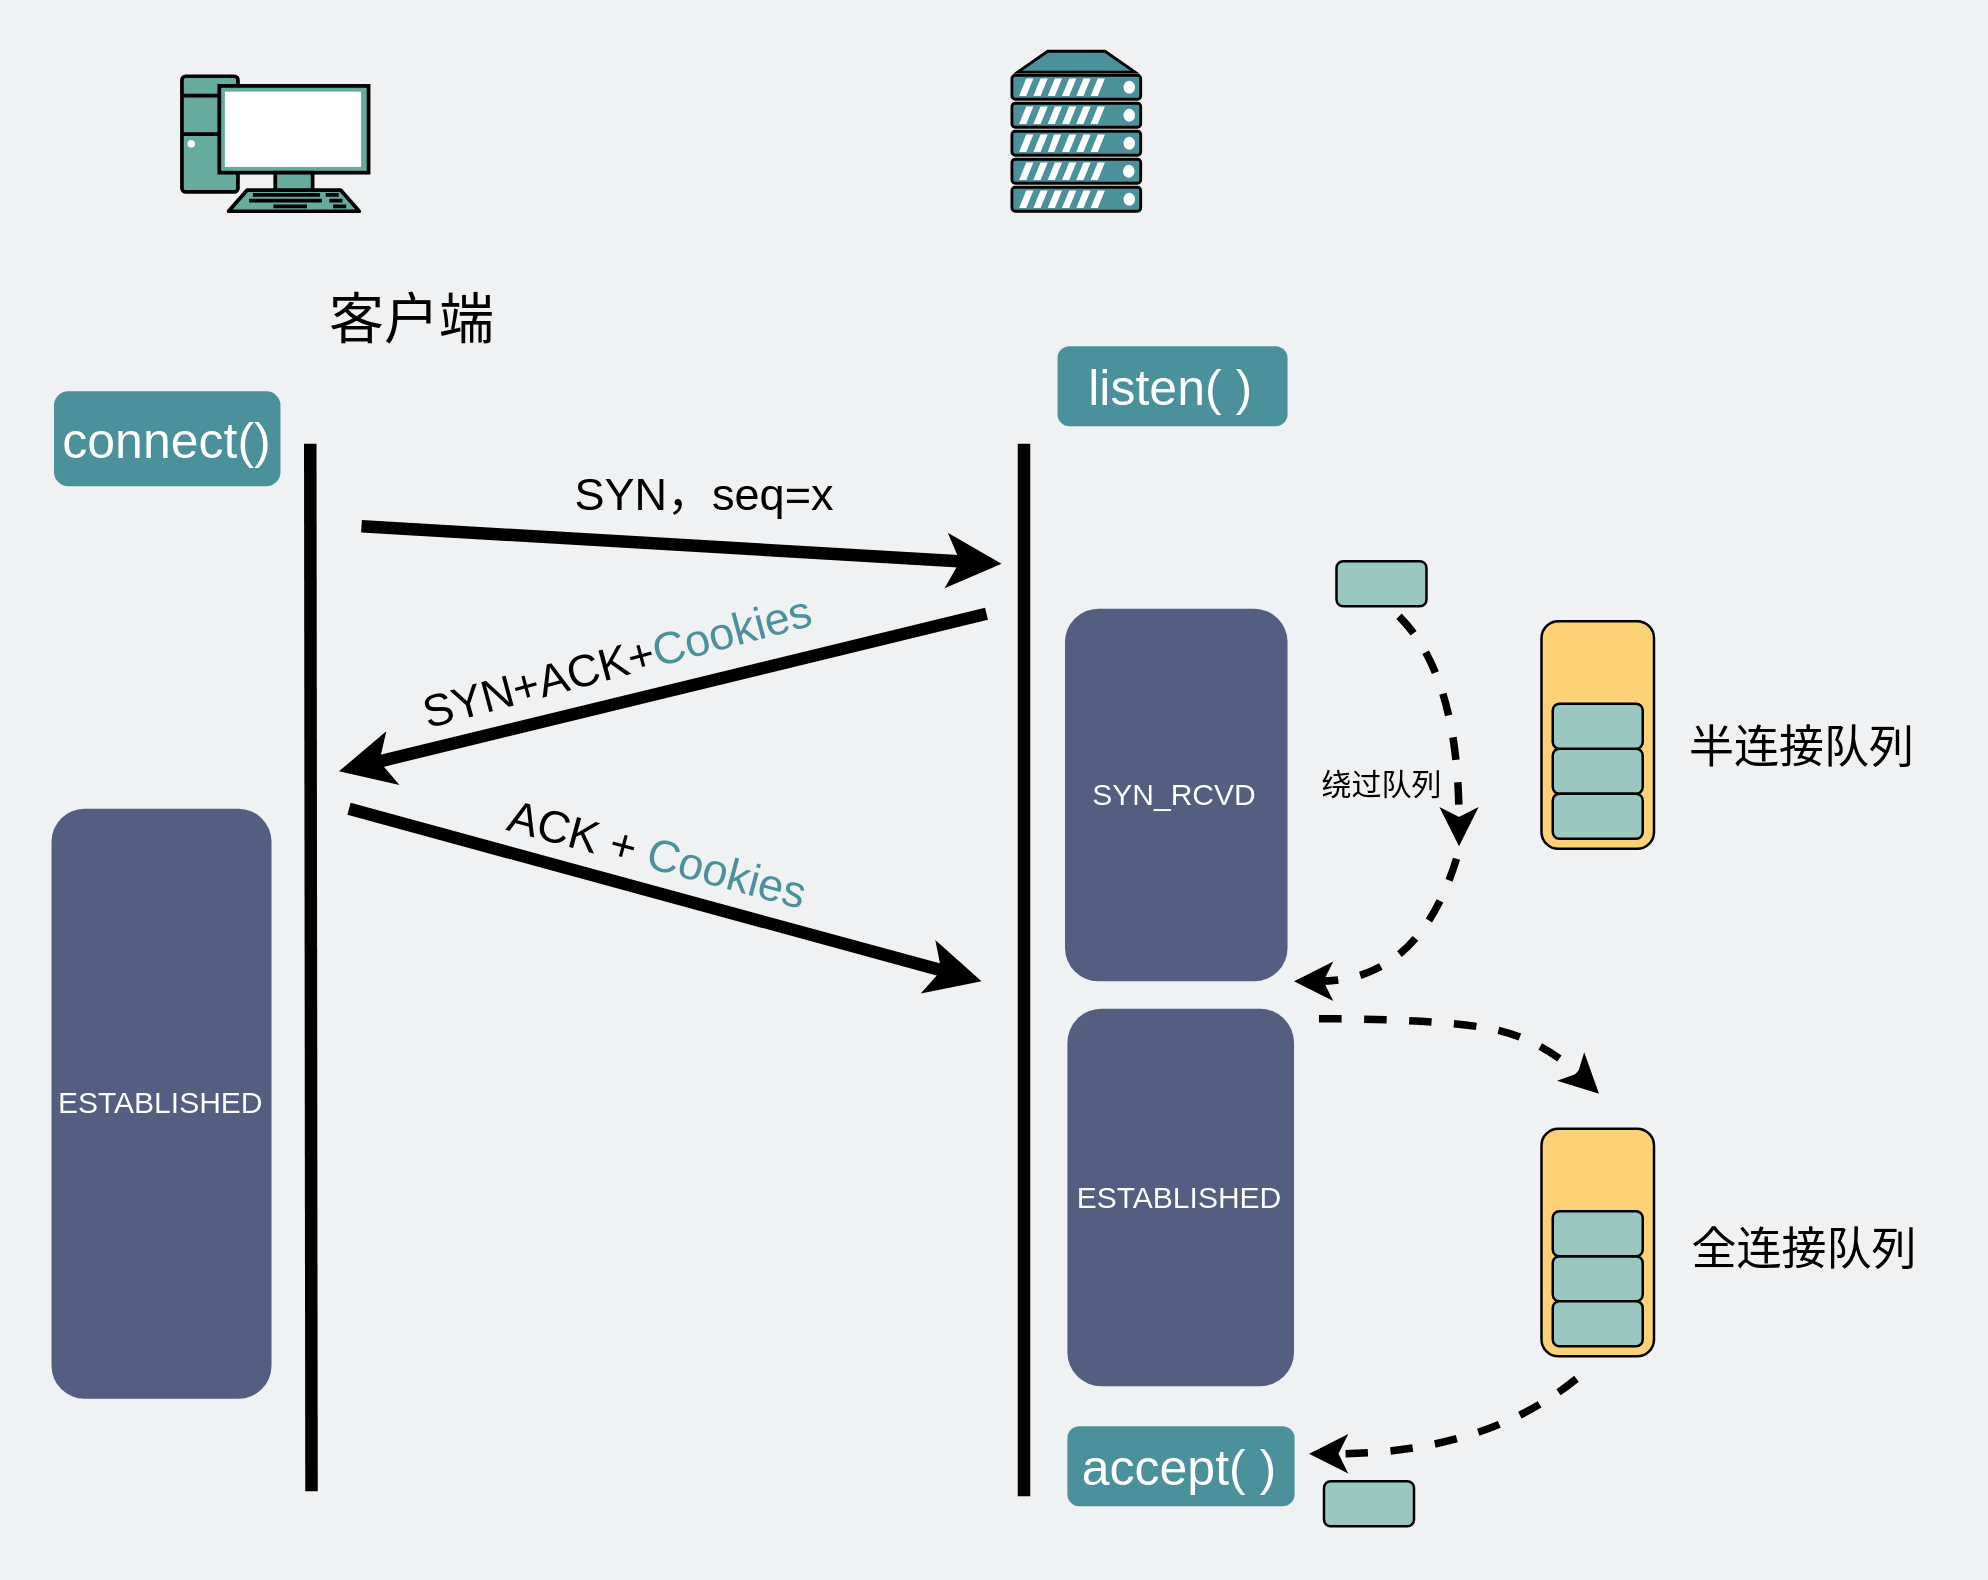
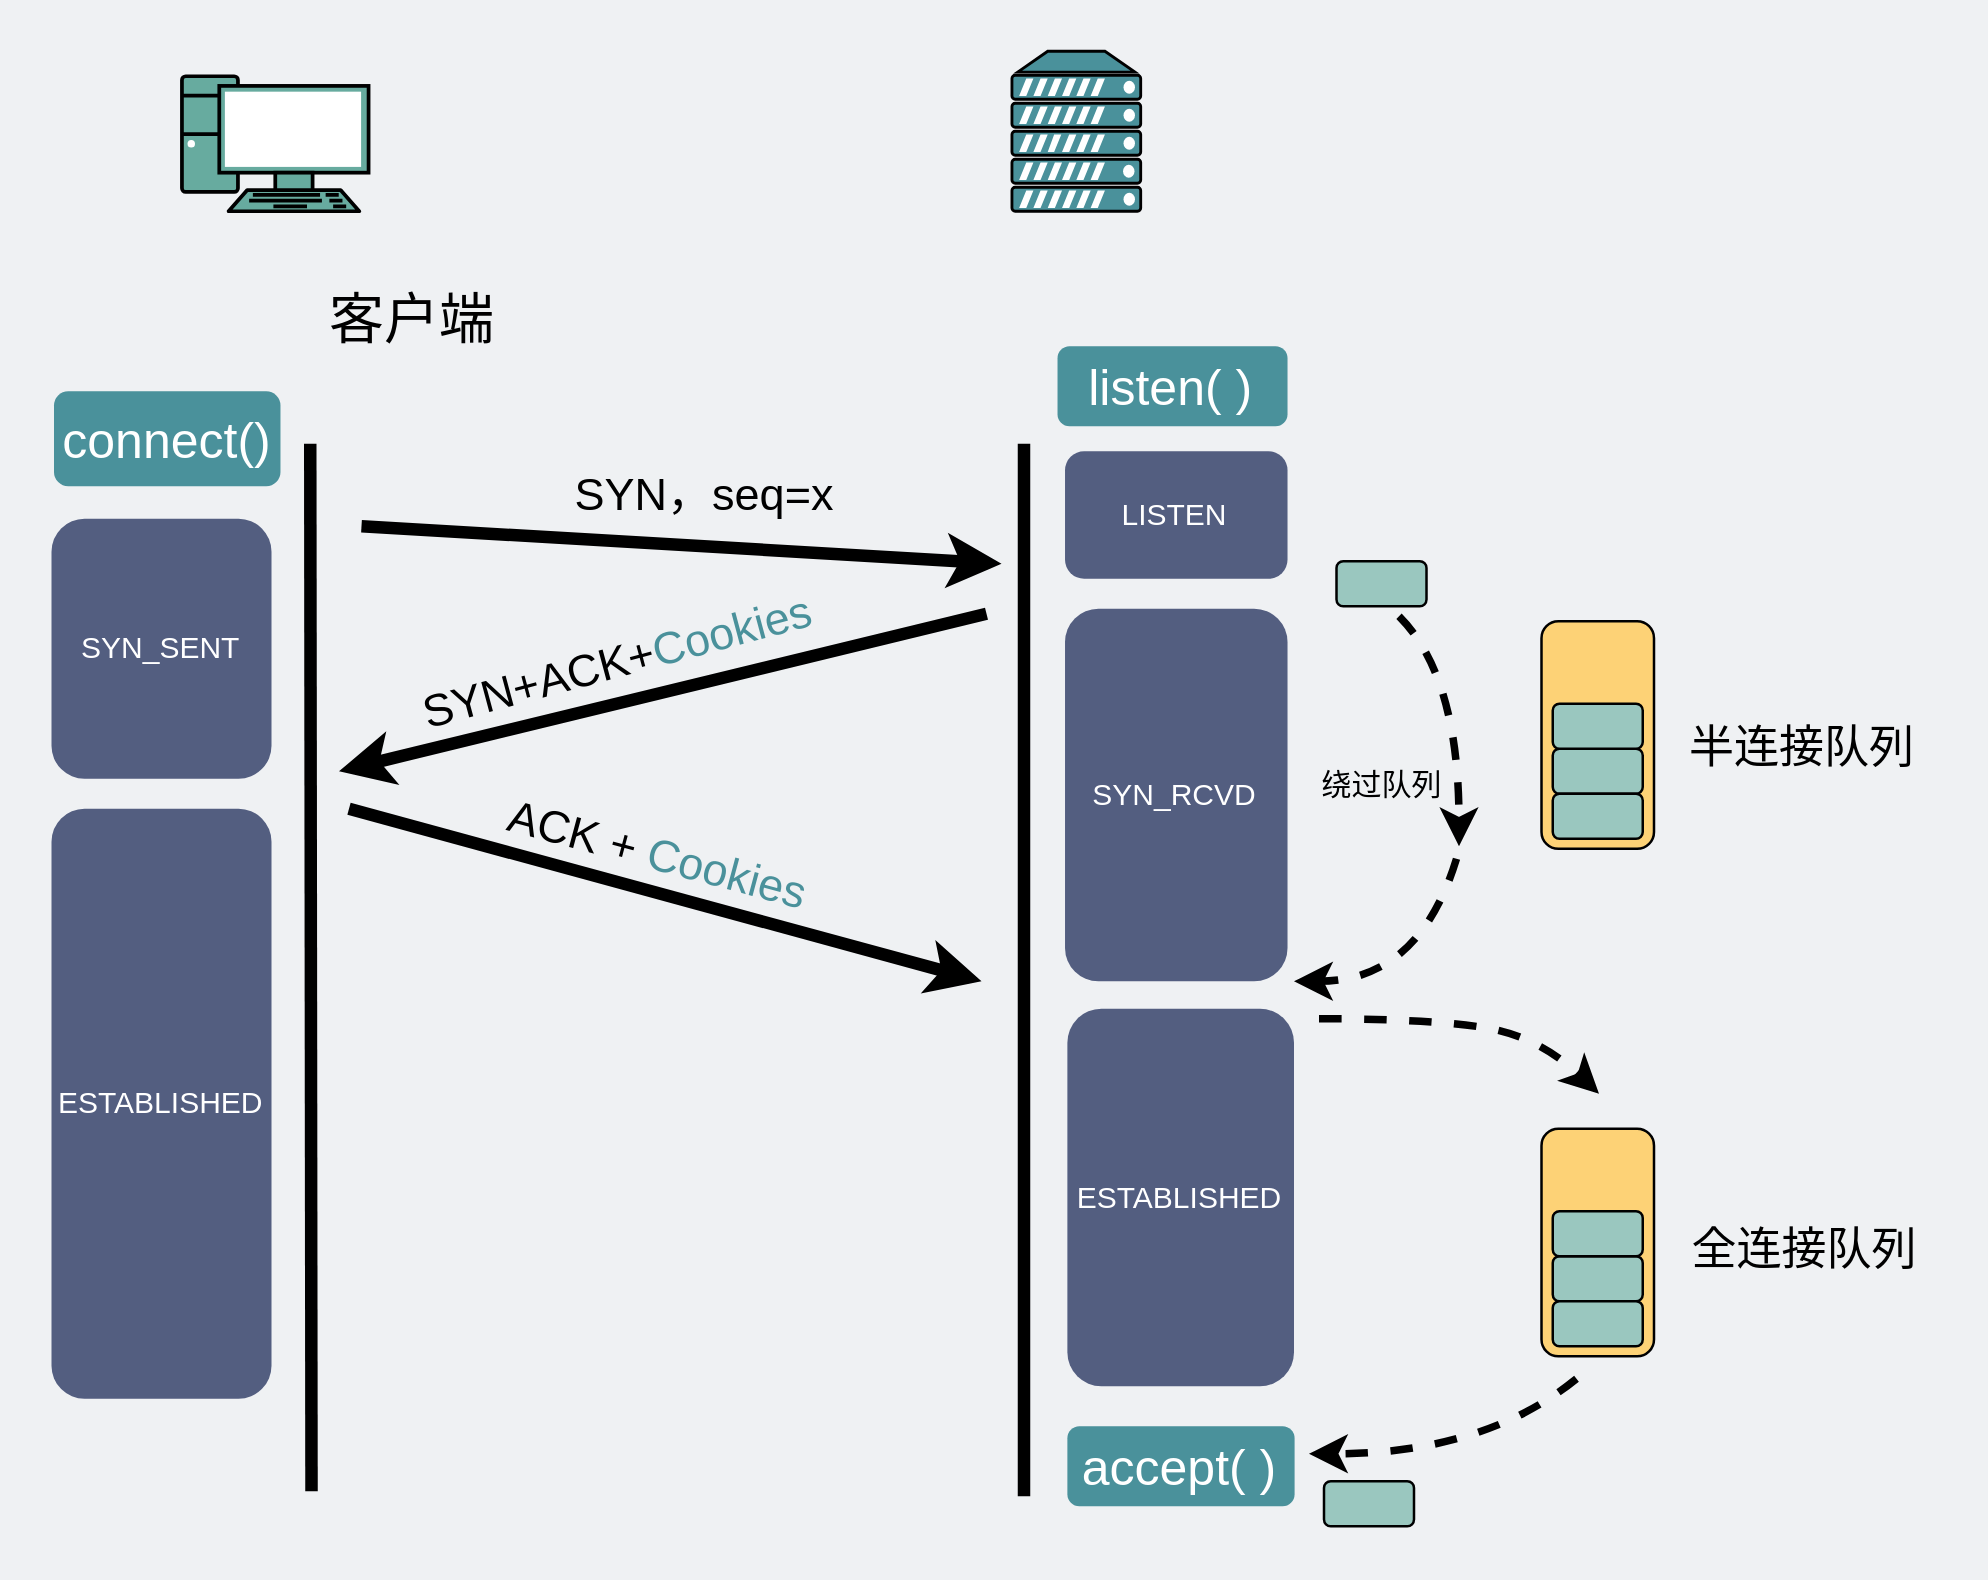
none -> (1176, 515)
none -> (161, 649)
